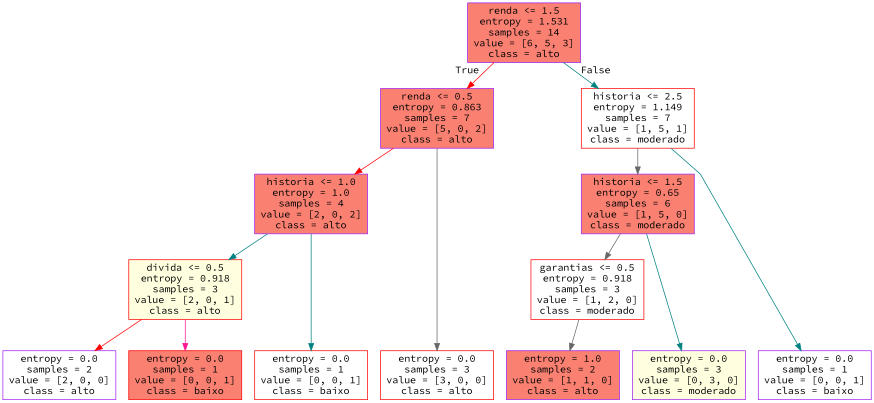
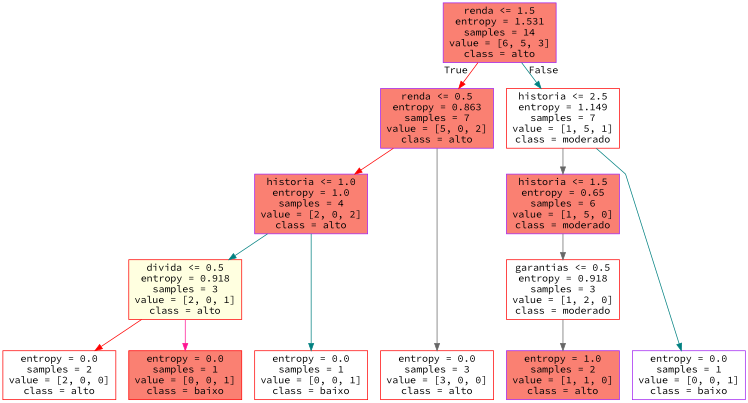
(59, 375) -> (59, 375)
(689, 375) -> none
